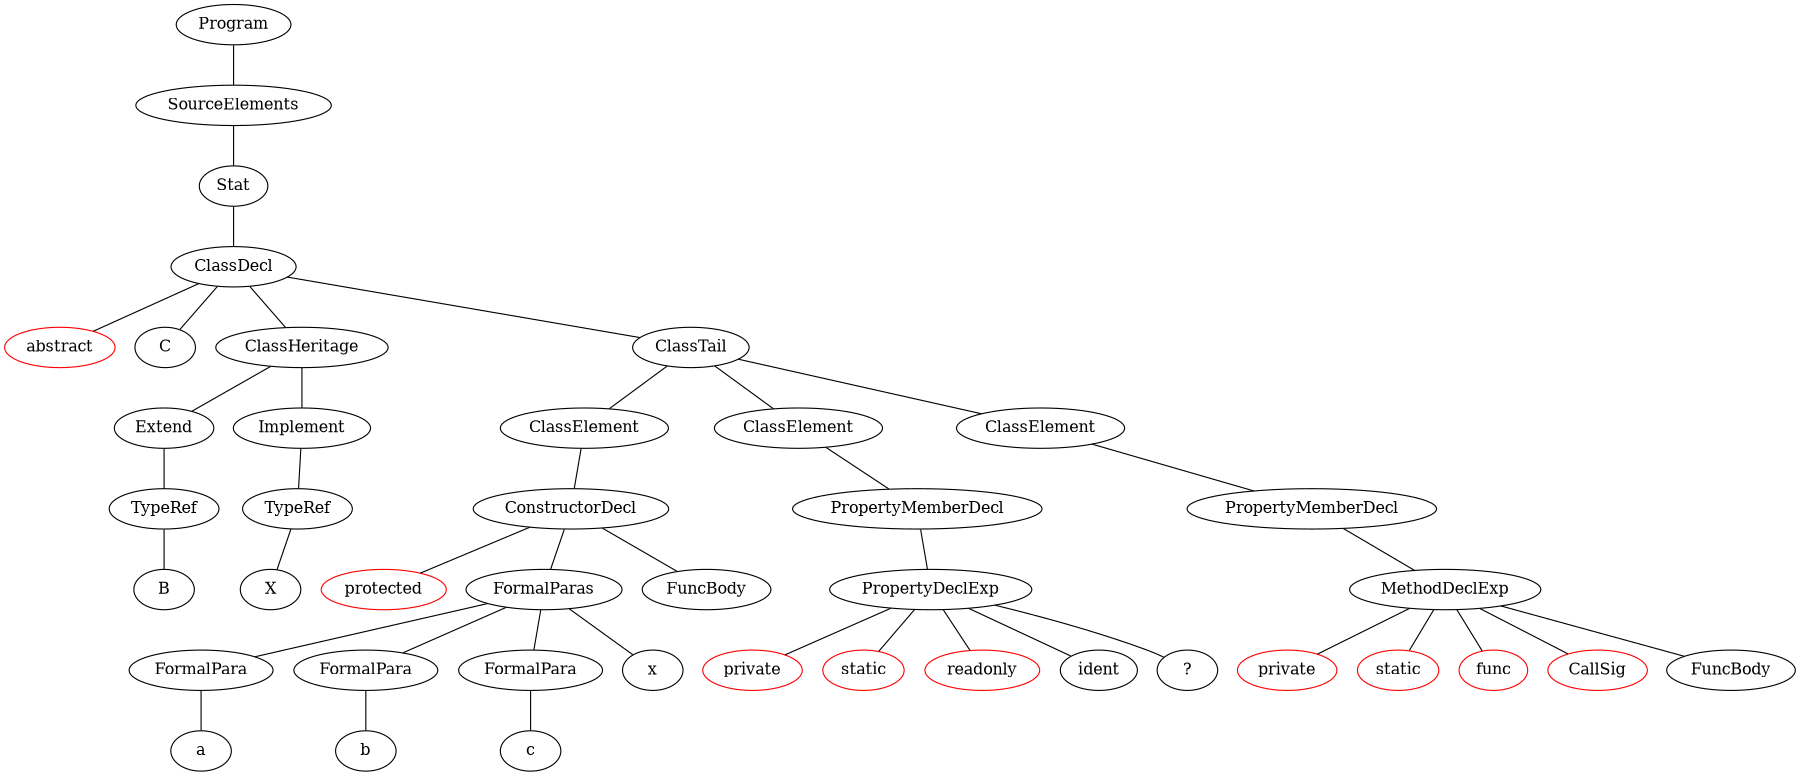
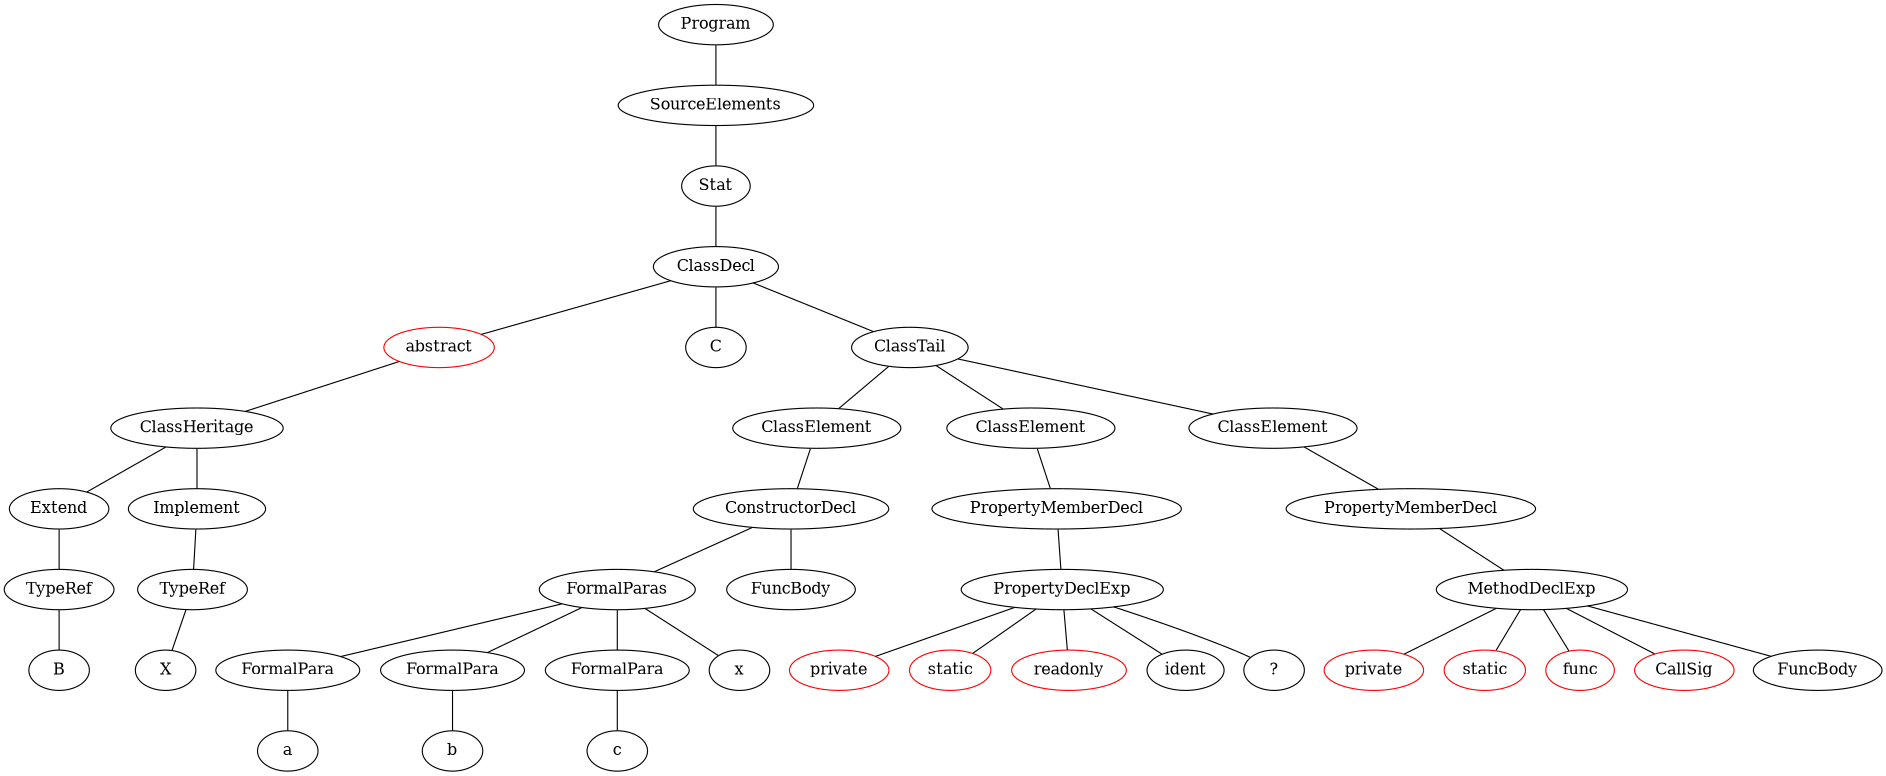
(268, 307) -> (322, 386)
(384, 590) -> none
